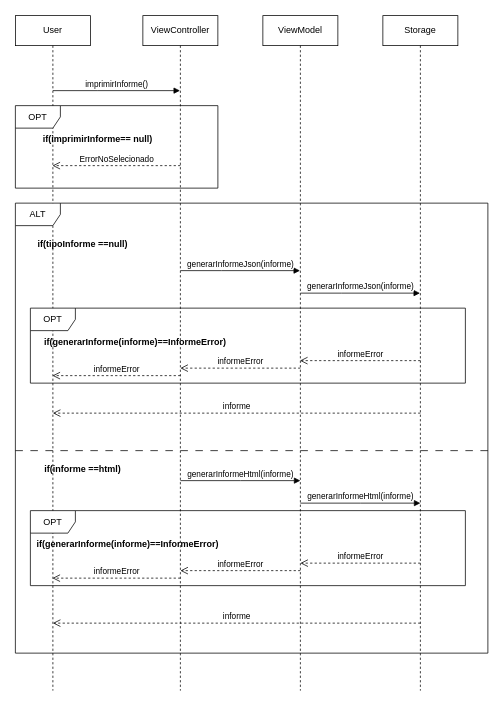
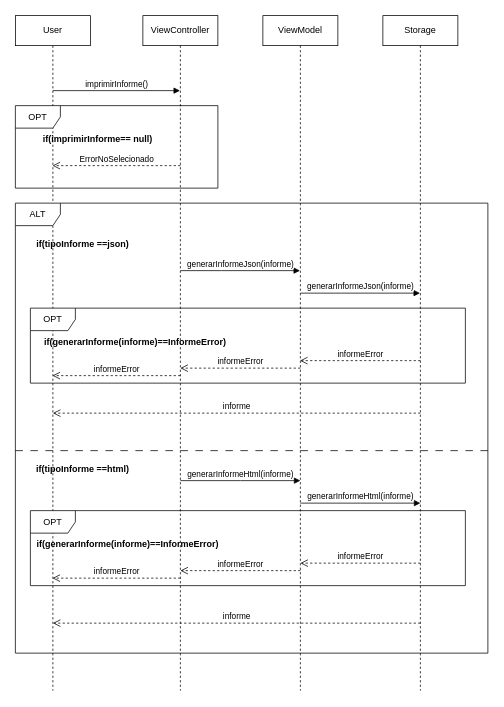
(83, 244) -> (83, 244)
(83, 469) -> (83, 469)
